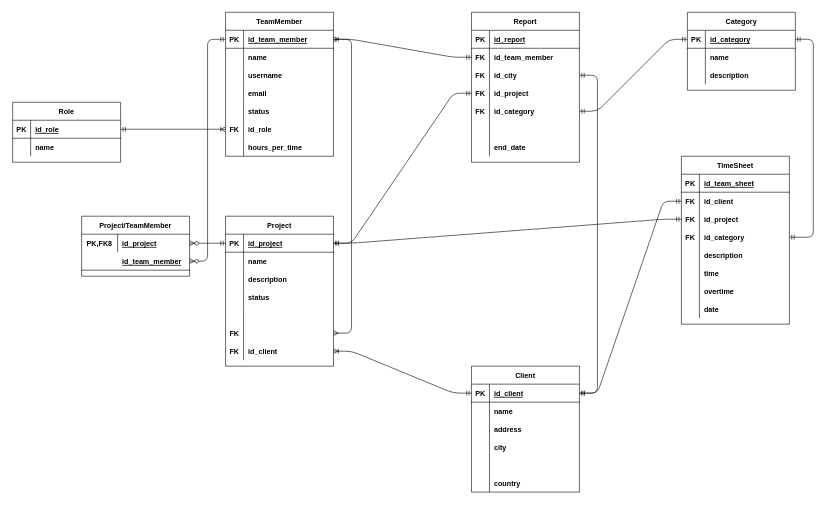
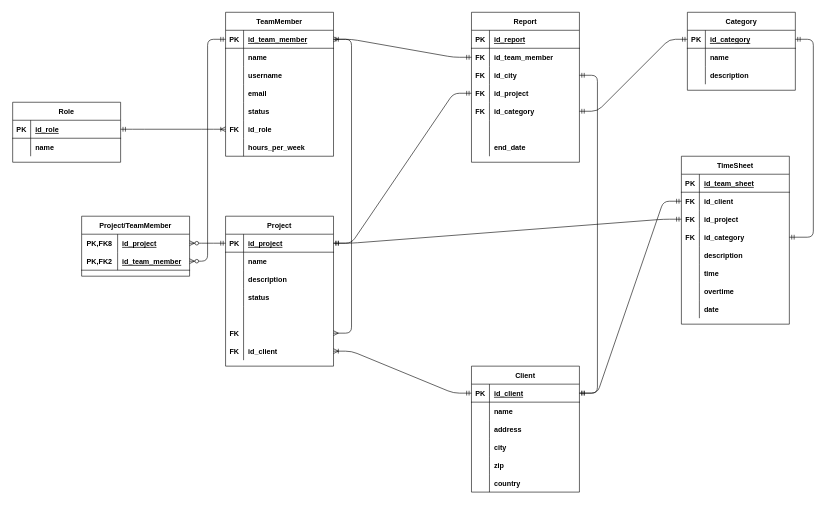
(275, 148) -> (276, 148)
none -> (99, 261)
none -> (534, 465)
